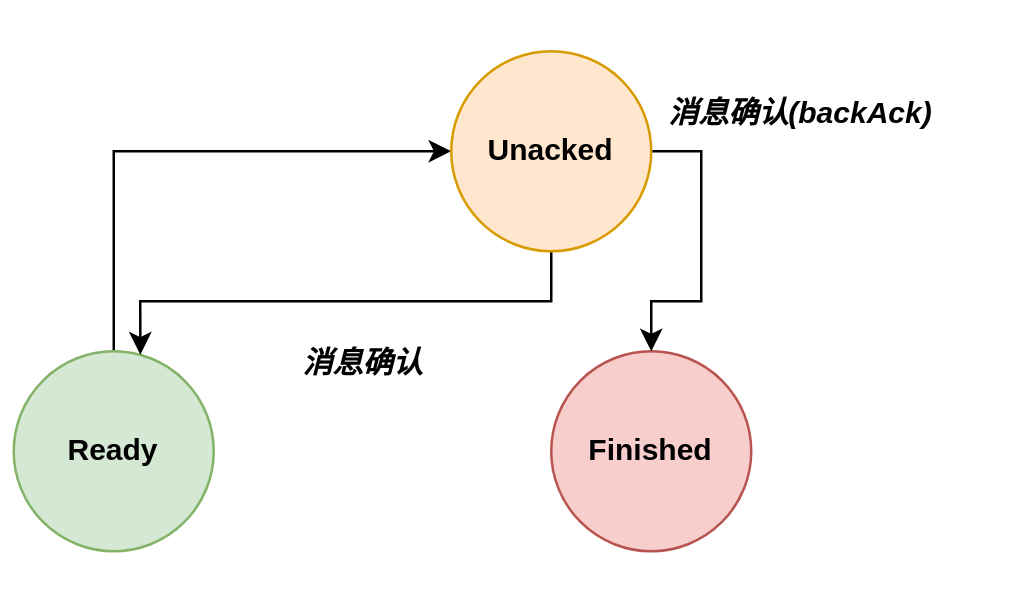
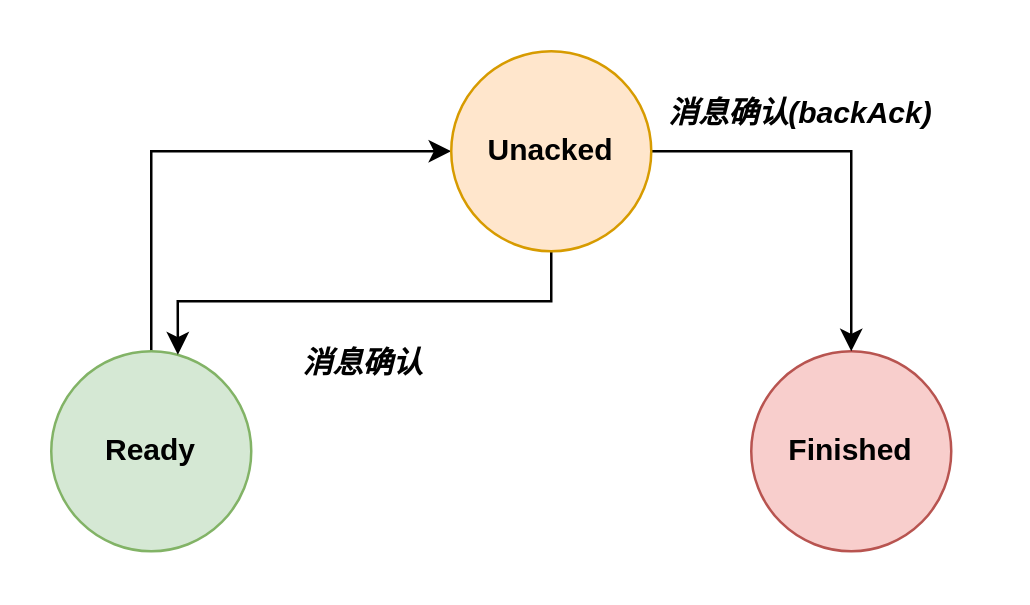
(114, 451) -> (151, 451)
(651, 451) -> (851, 451)
